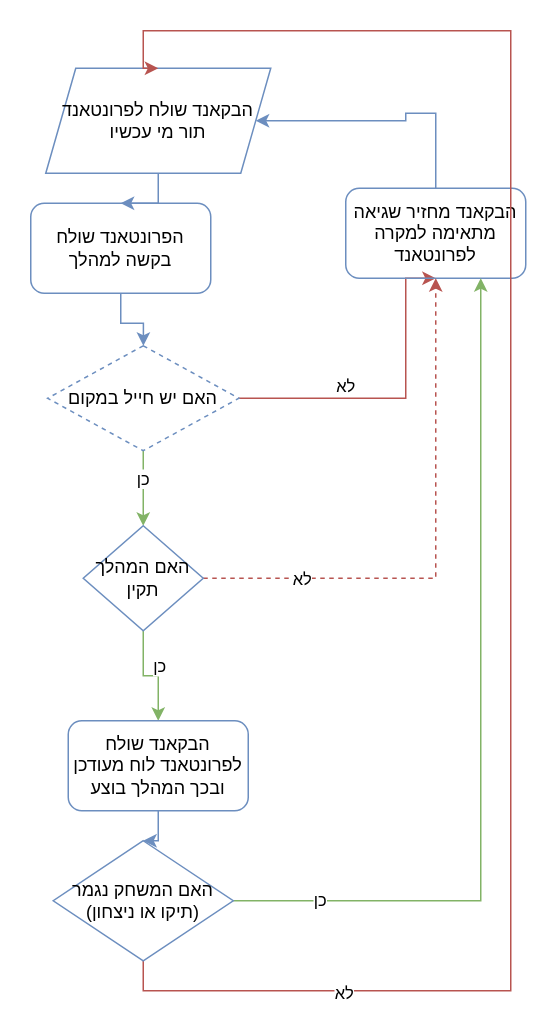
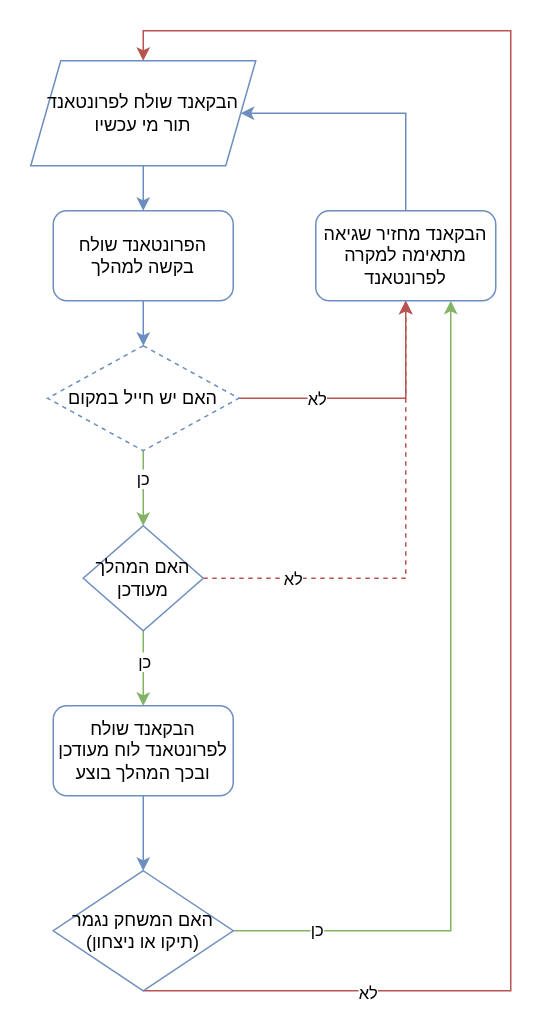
(158, 121) -> (143, 113)
(436, 233) -> (406, 256)
(121, 248) -> (143, 256)
(143, 578) -> (143, 578)
(158, 766) -> (143, 751)
(143, 901) -> (143, 931)
